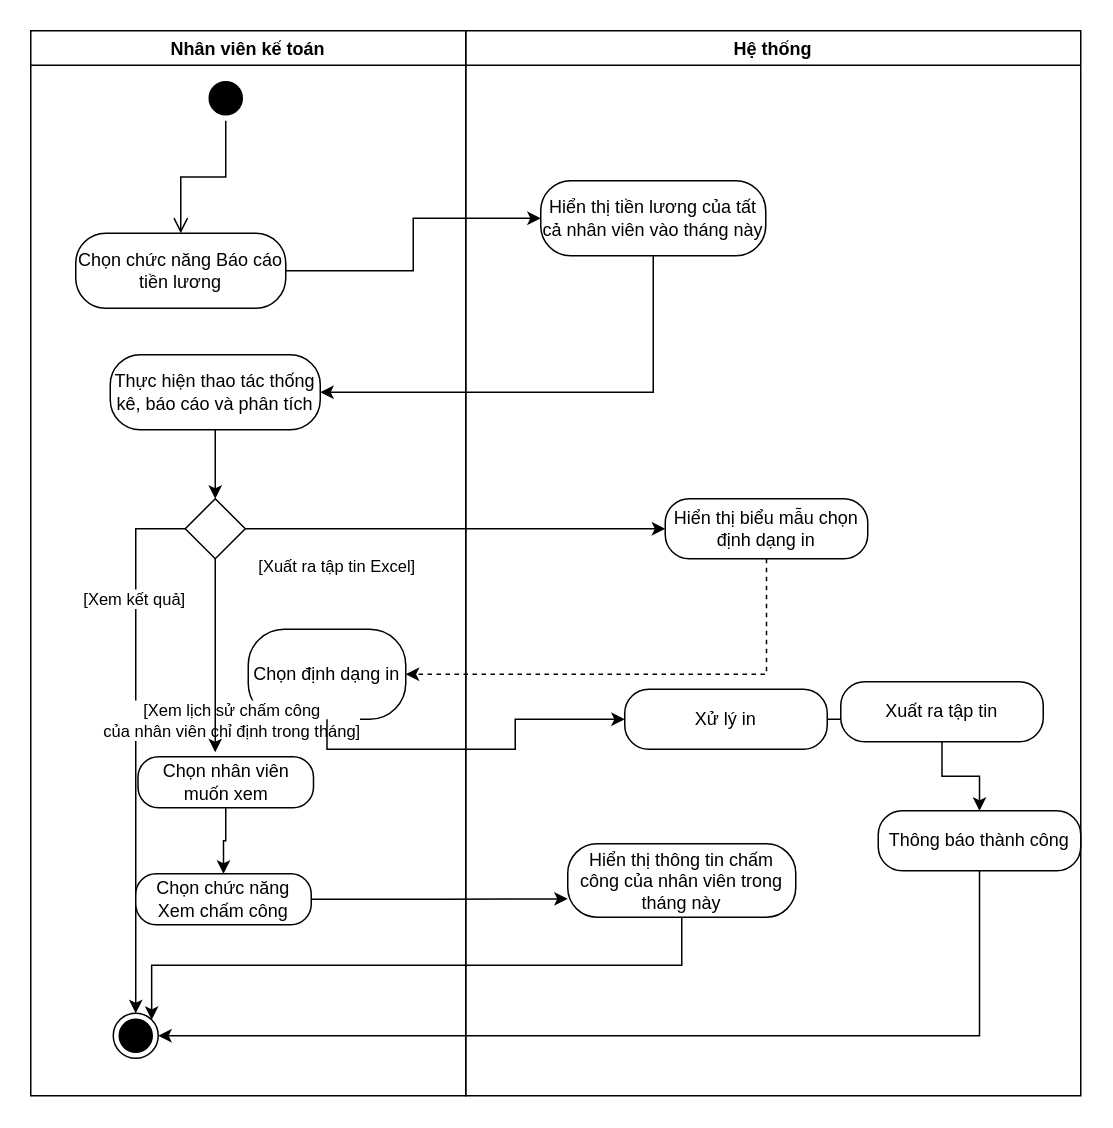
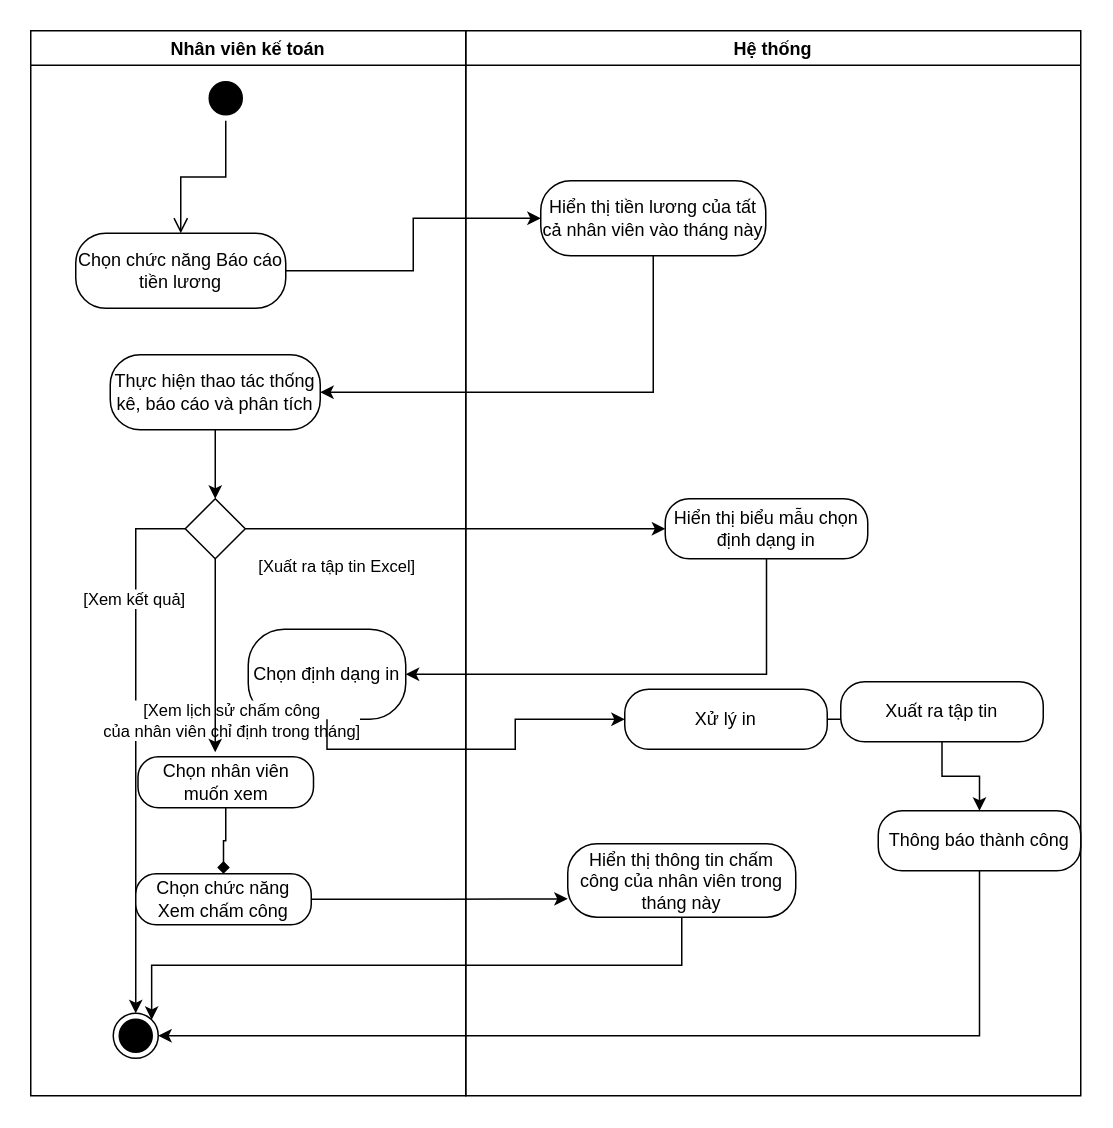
(647, 674) -> (647, 674)
(224, 862) -> (224, 861)
